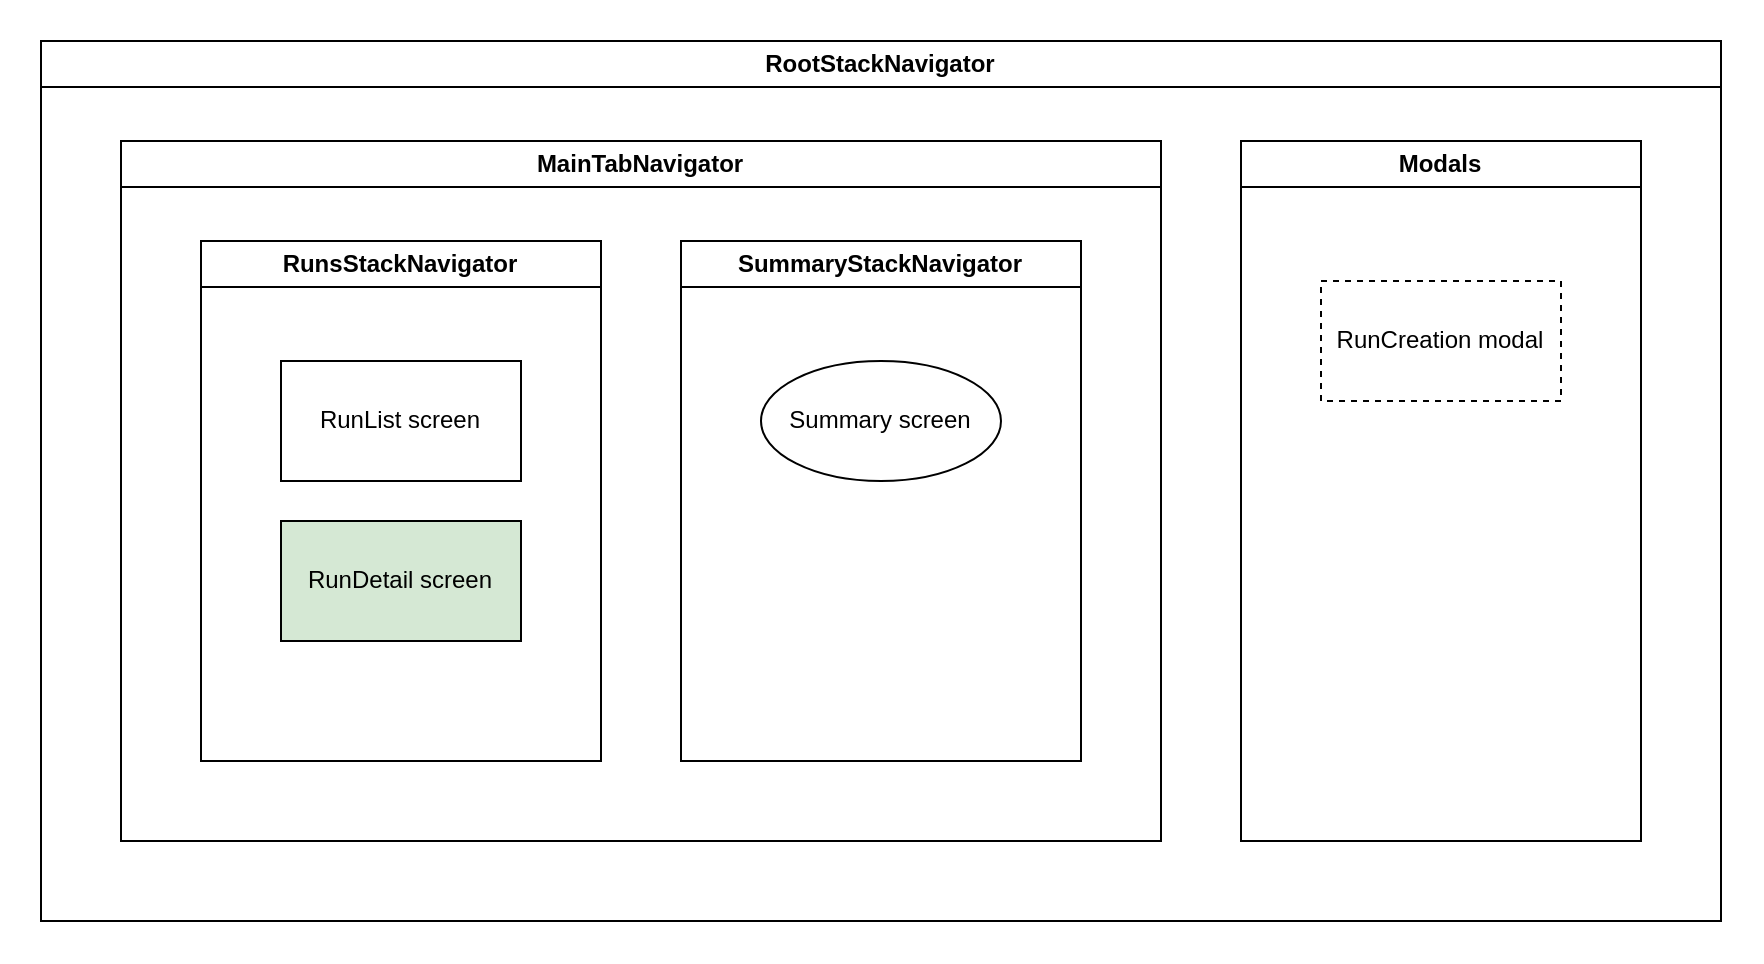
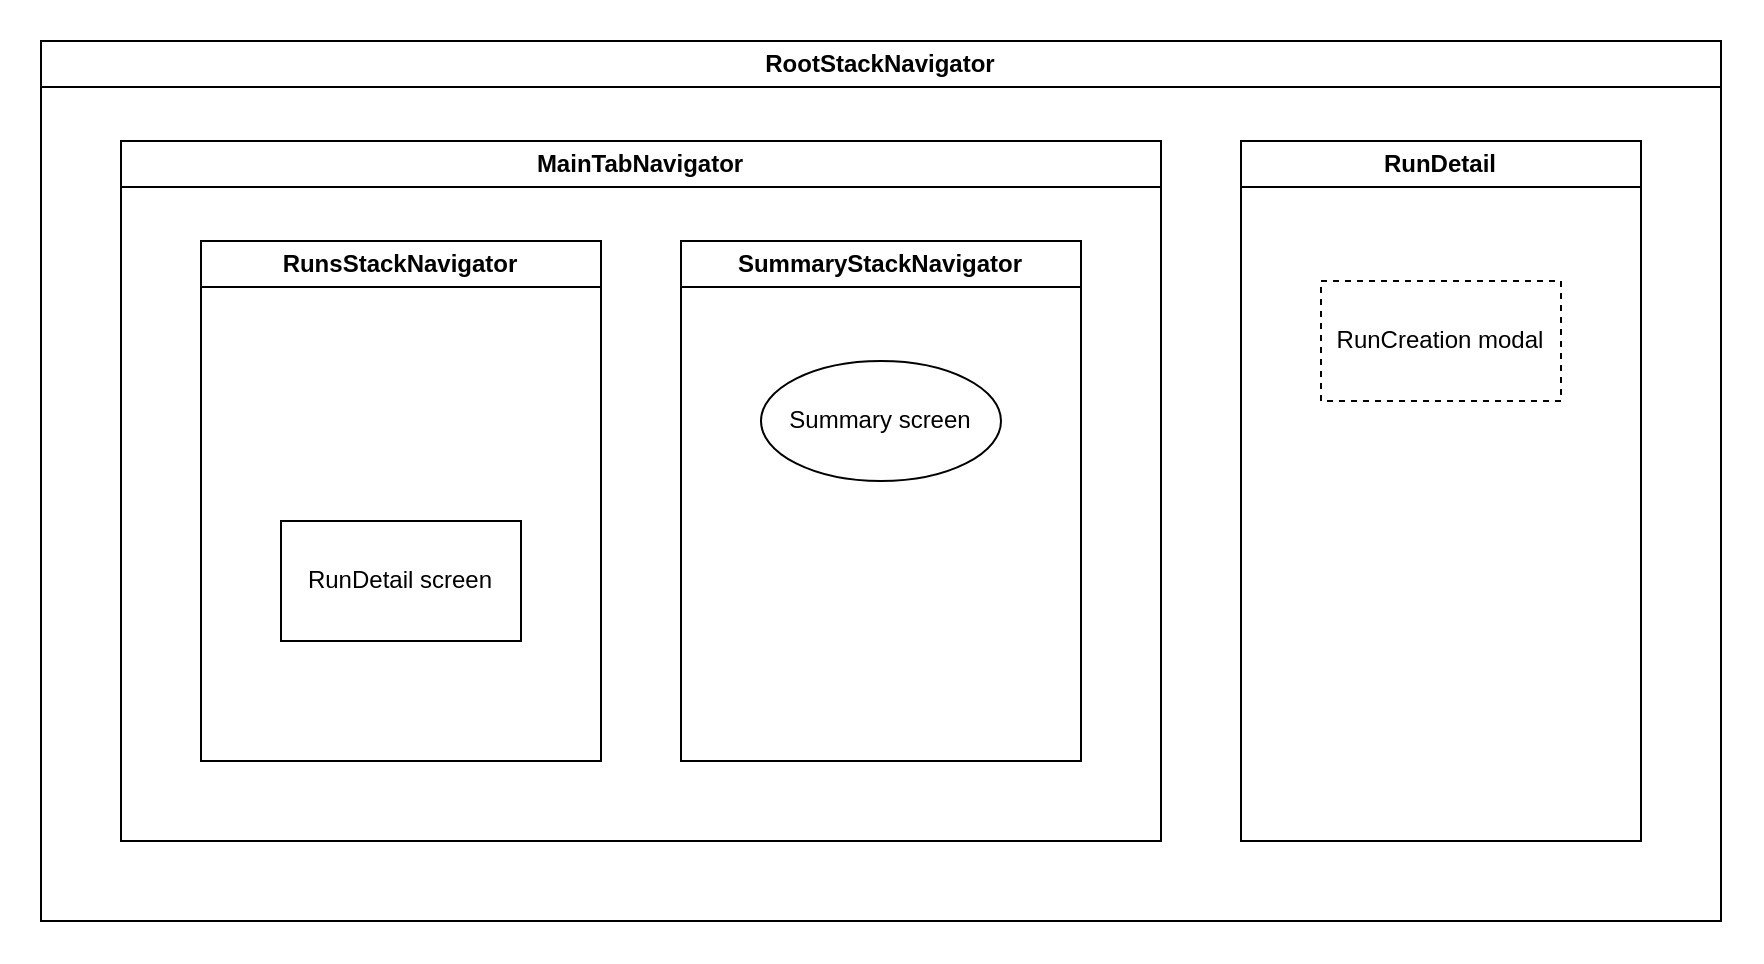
(1441, 165) -> (1441, 165)
(401, 421) -> none
(401, 581) -> (401, 581)
